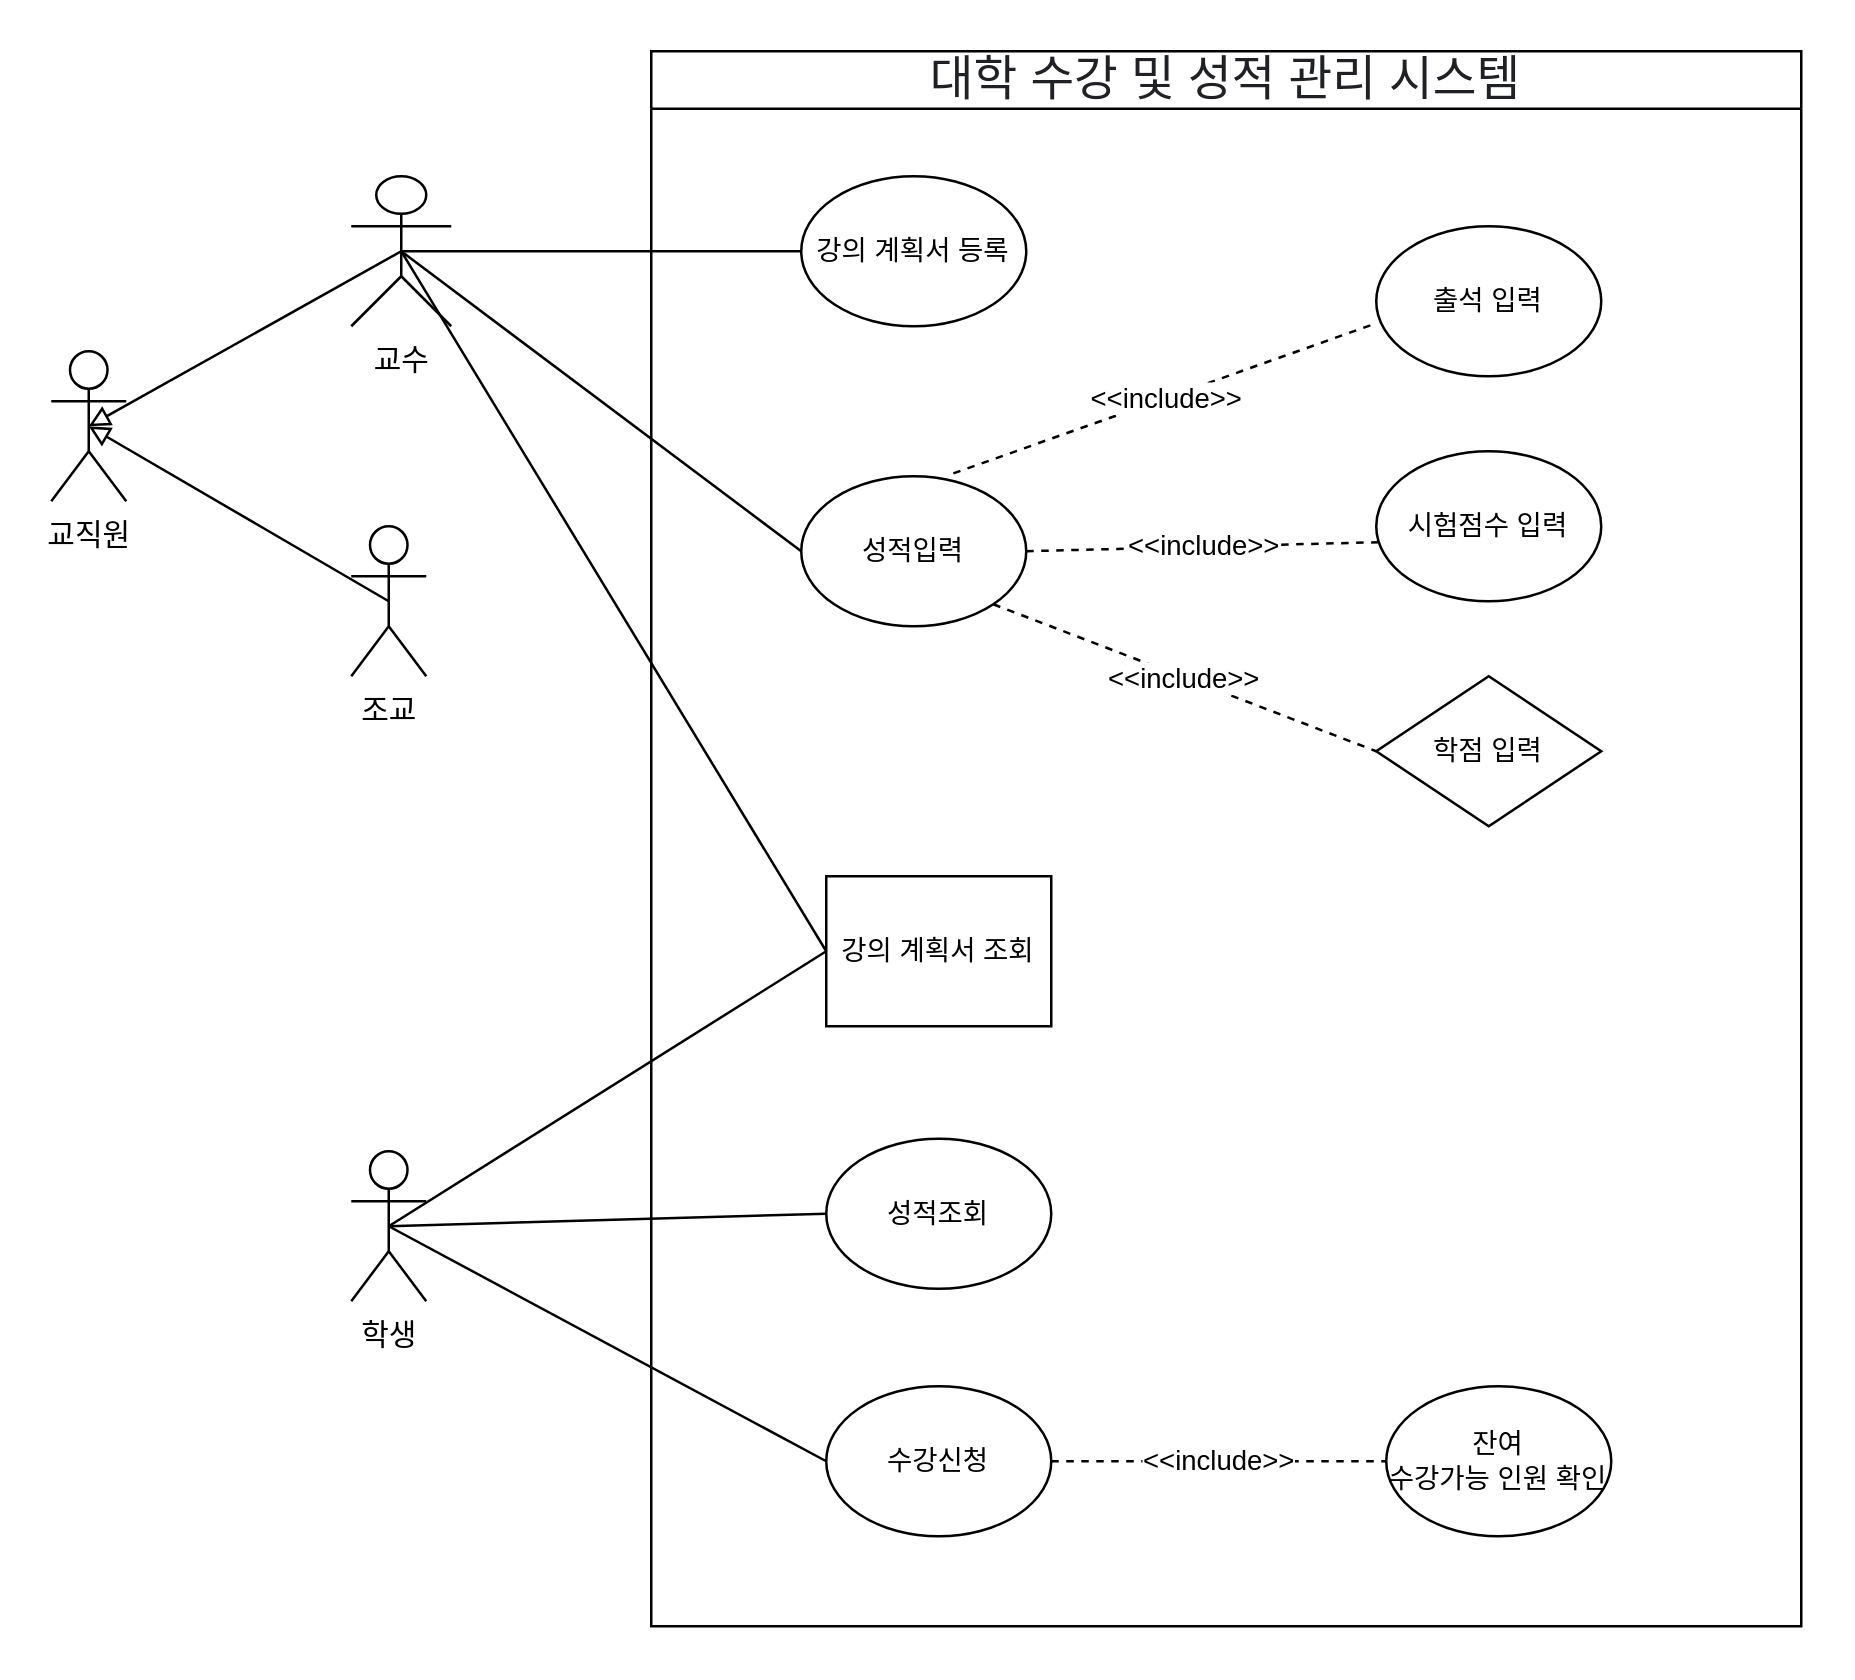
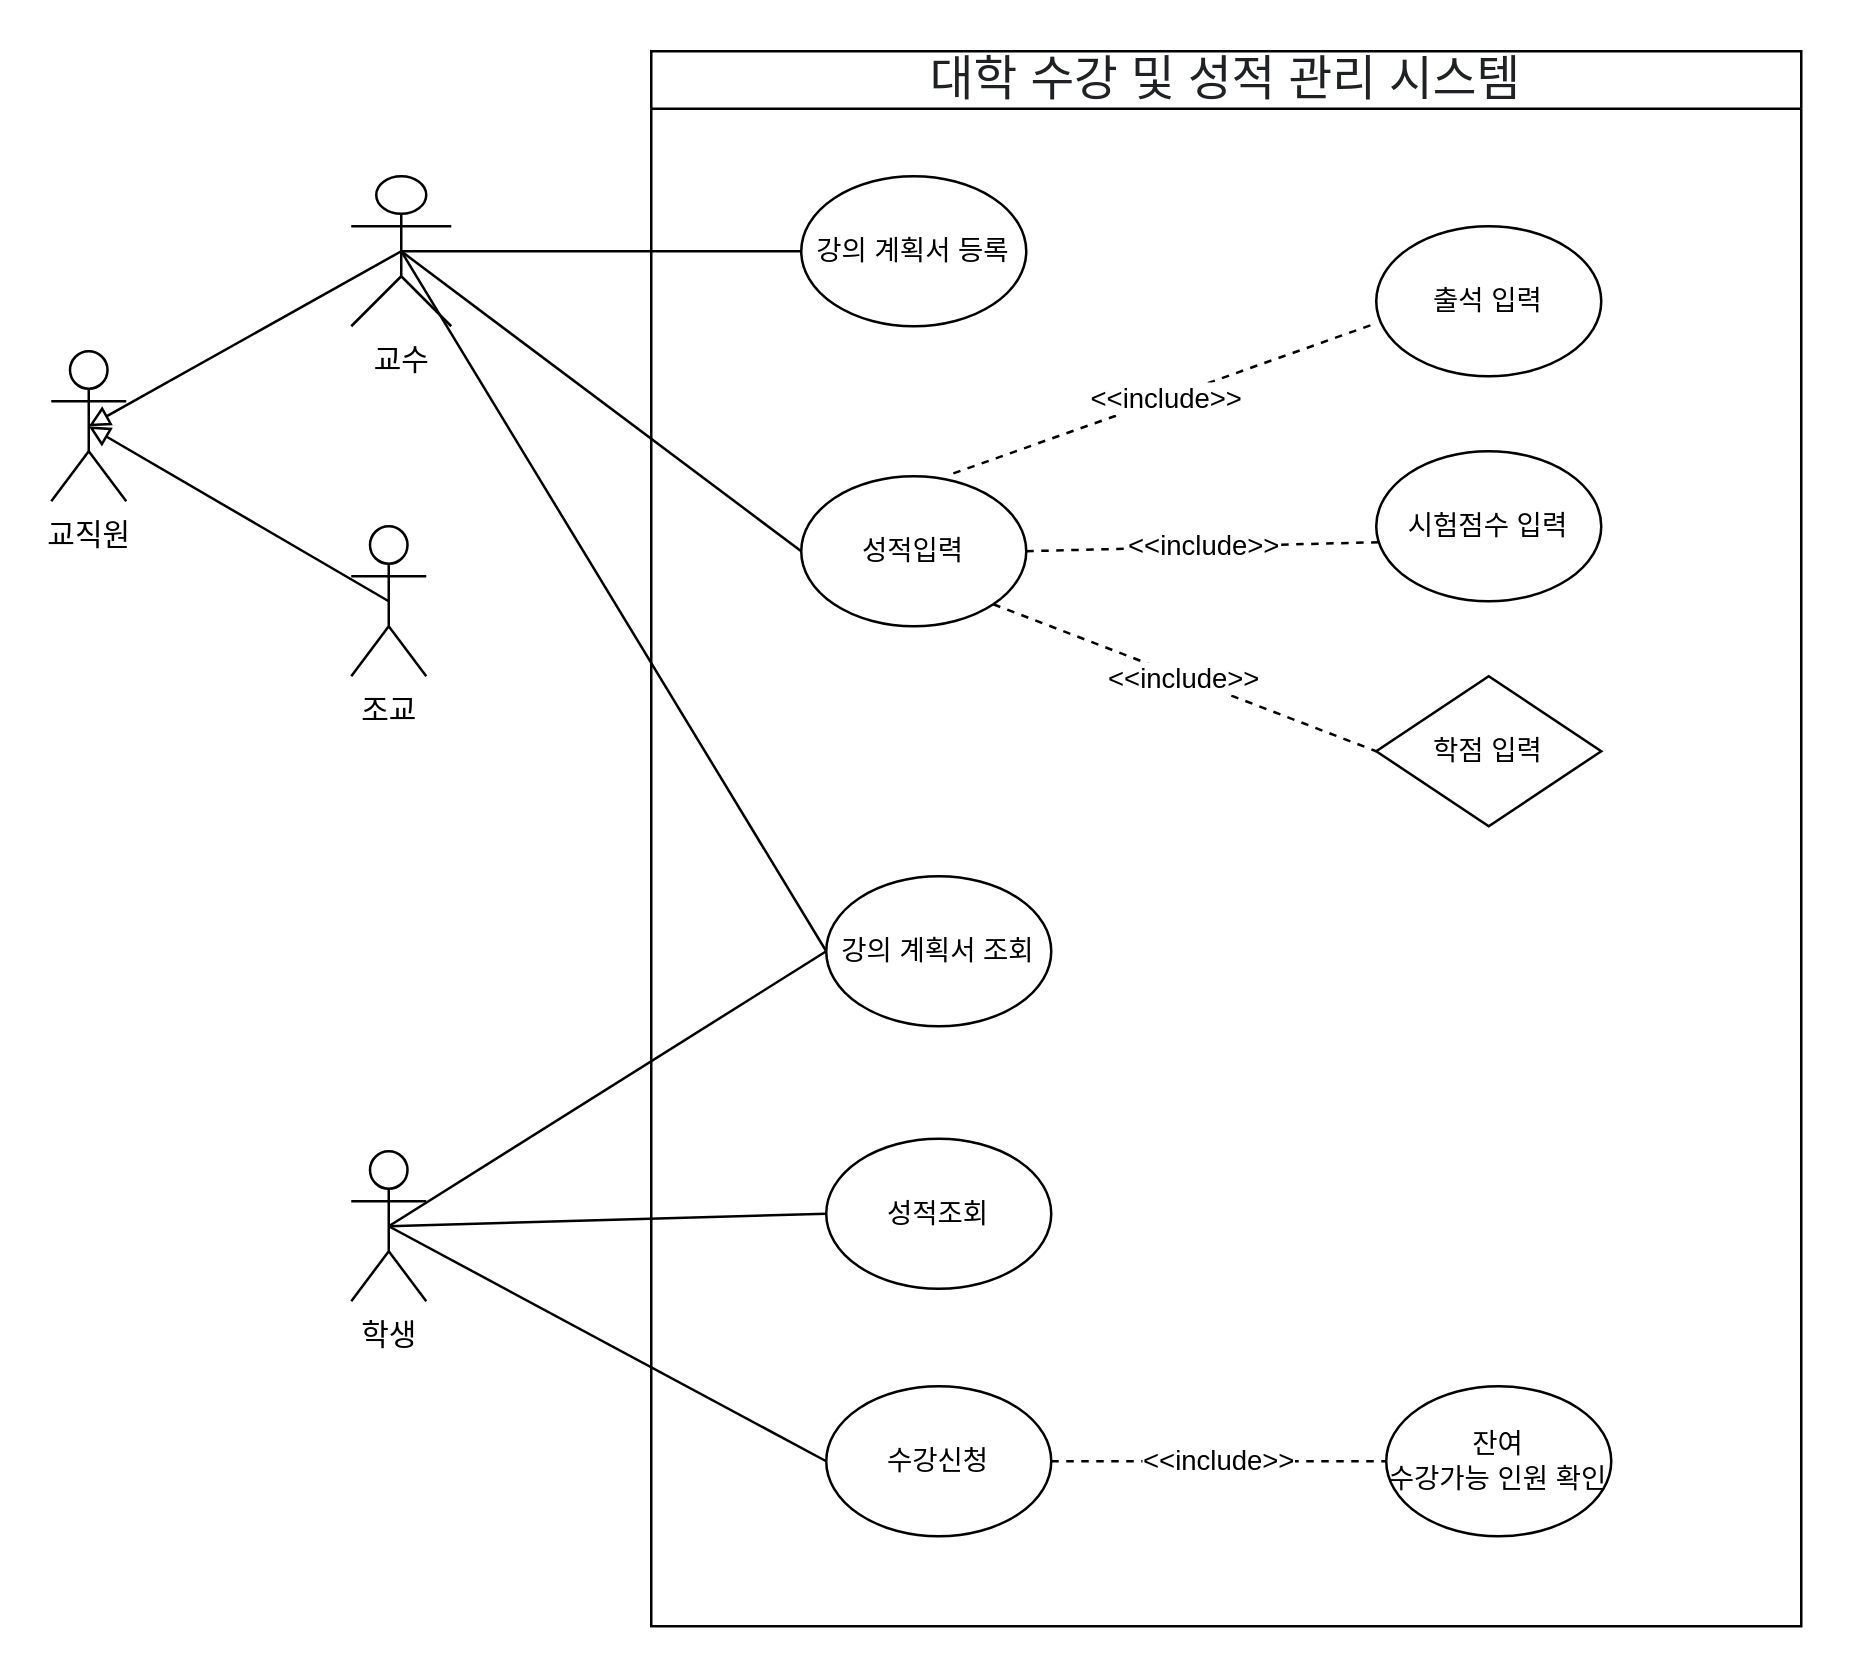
(939, 951) -> (939, 951)
